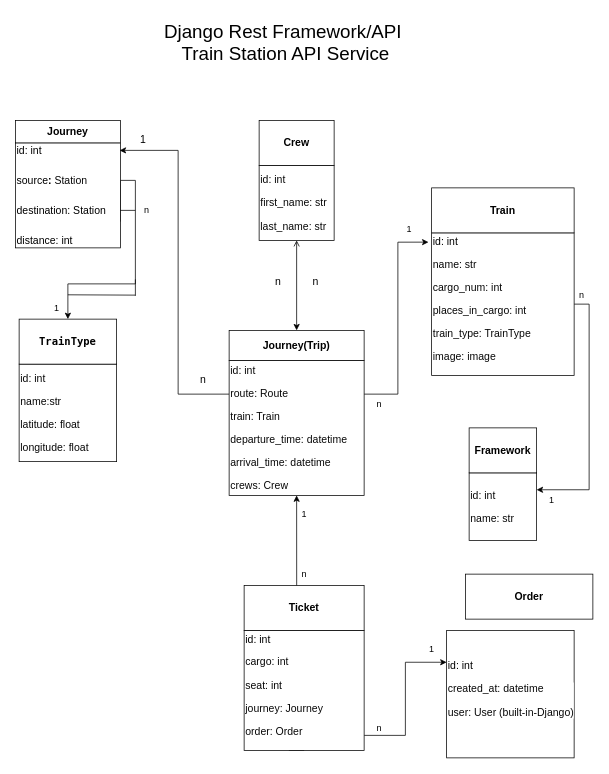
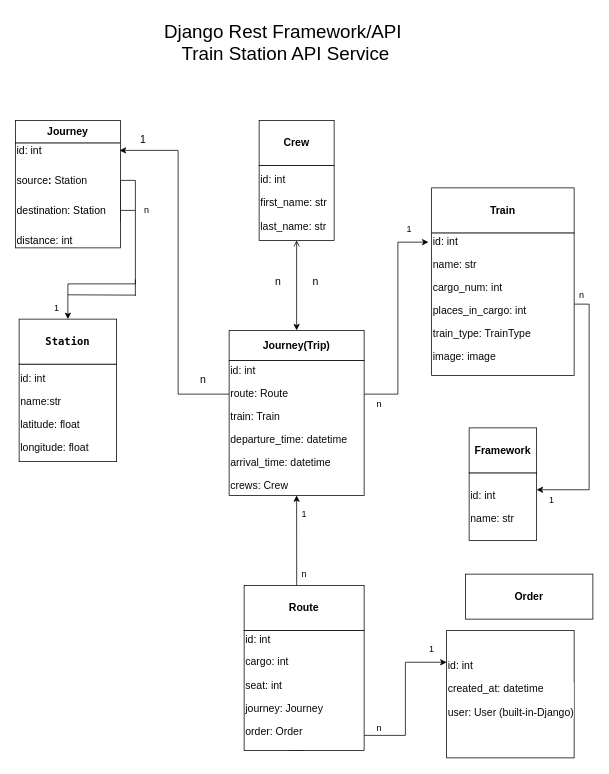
(68, 342) -> (68, 342)
(304, 608) -> (304, 608)
